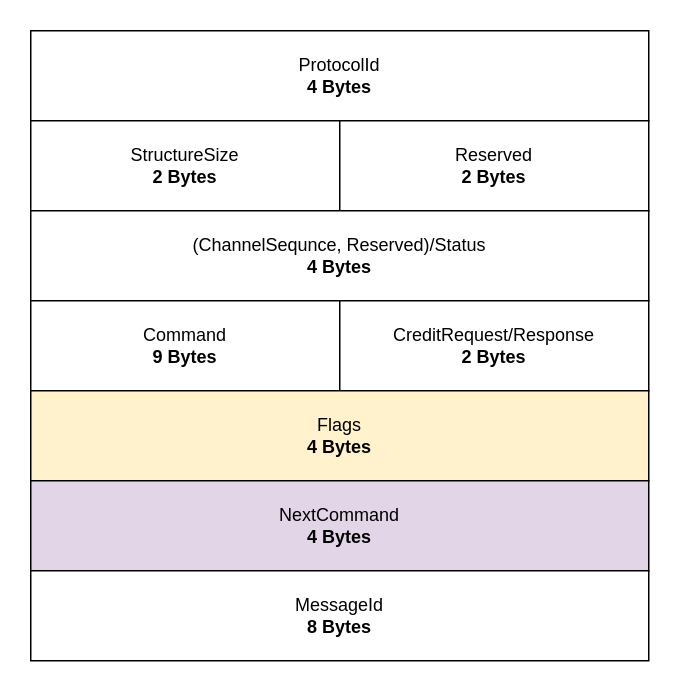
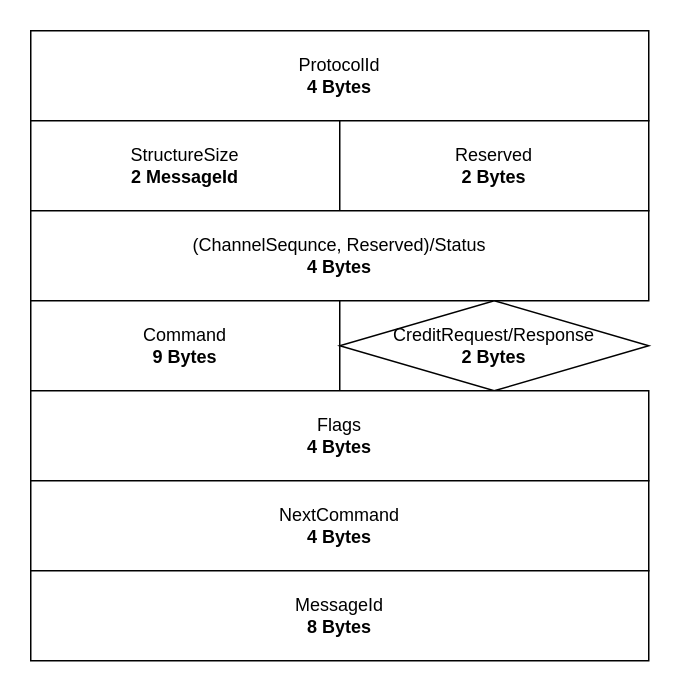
(185, 166) -> (185, 166)
(494, 346) -> (494, 346)
(340, 436) -> (340, 436)
(340, 526) -> (340, 526)
